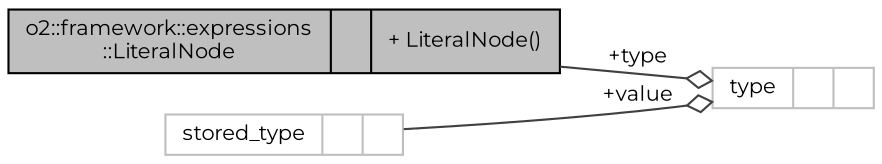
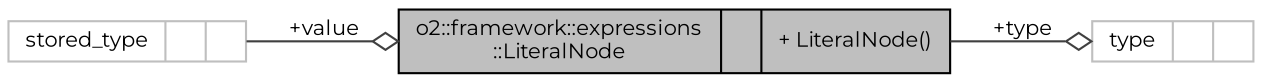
(545, 120) -> (310, 41)
